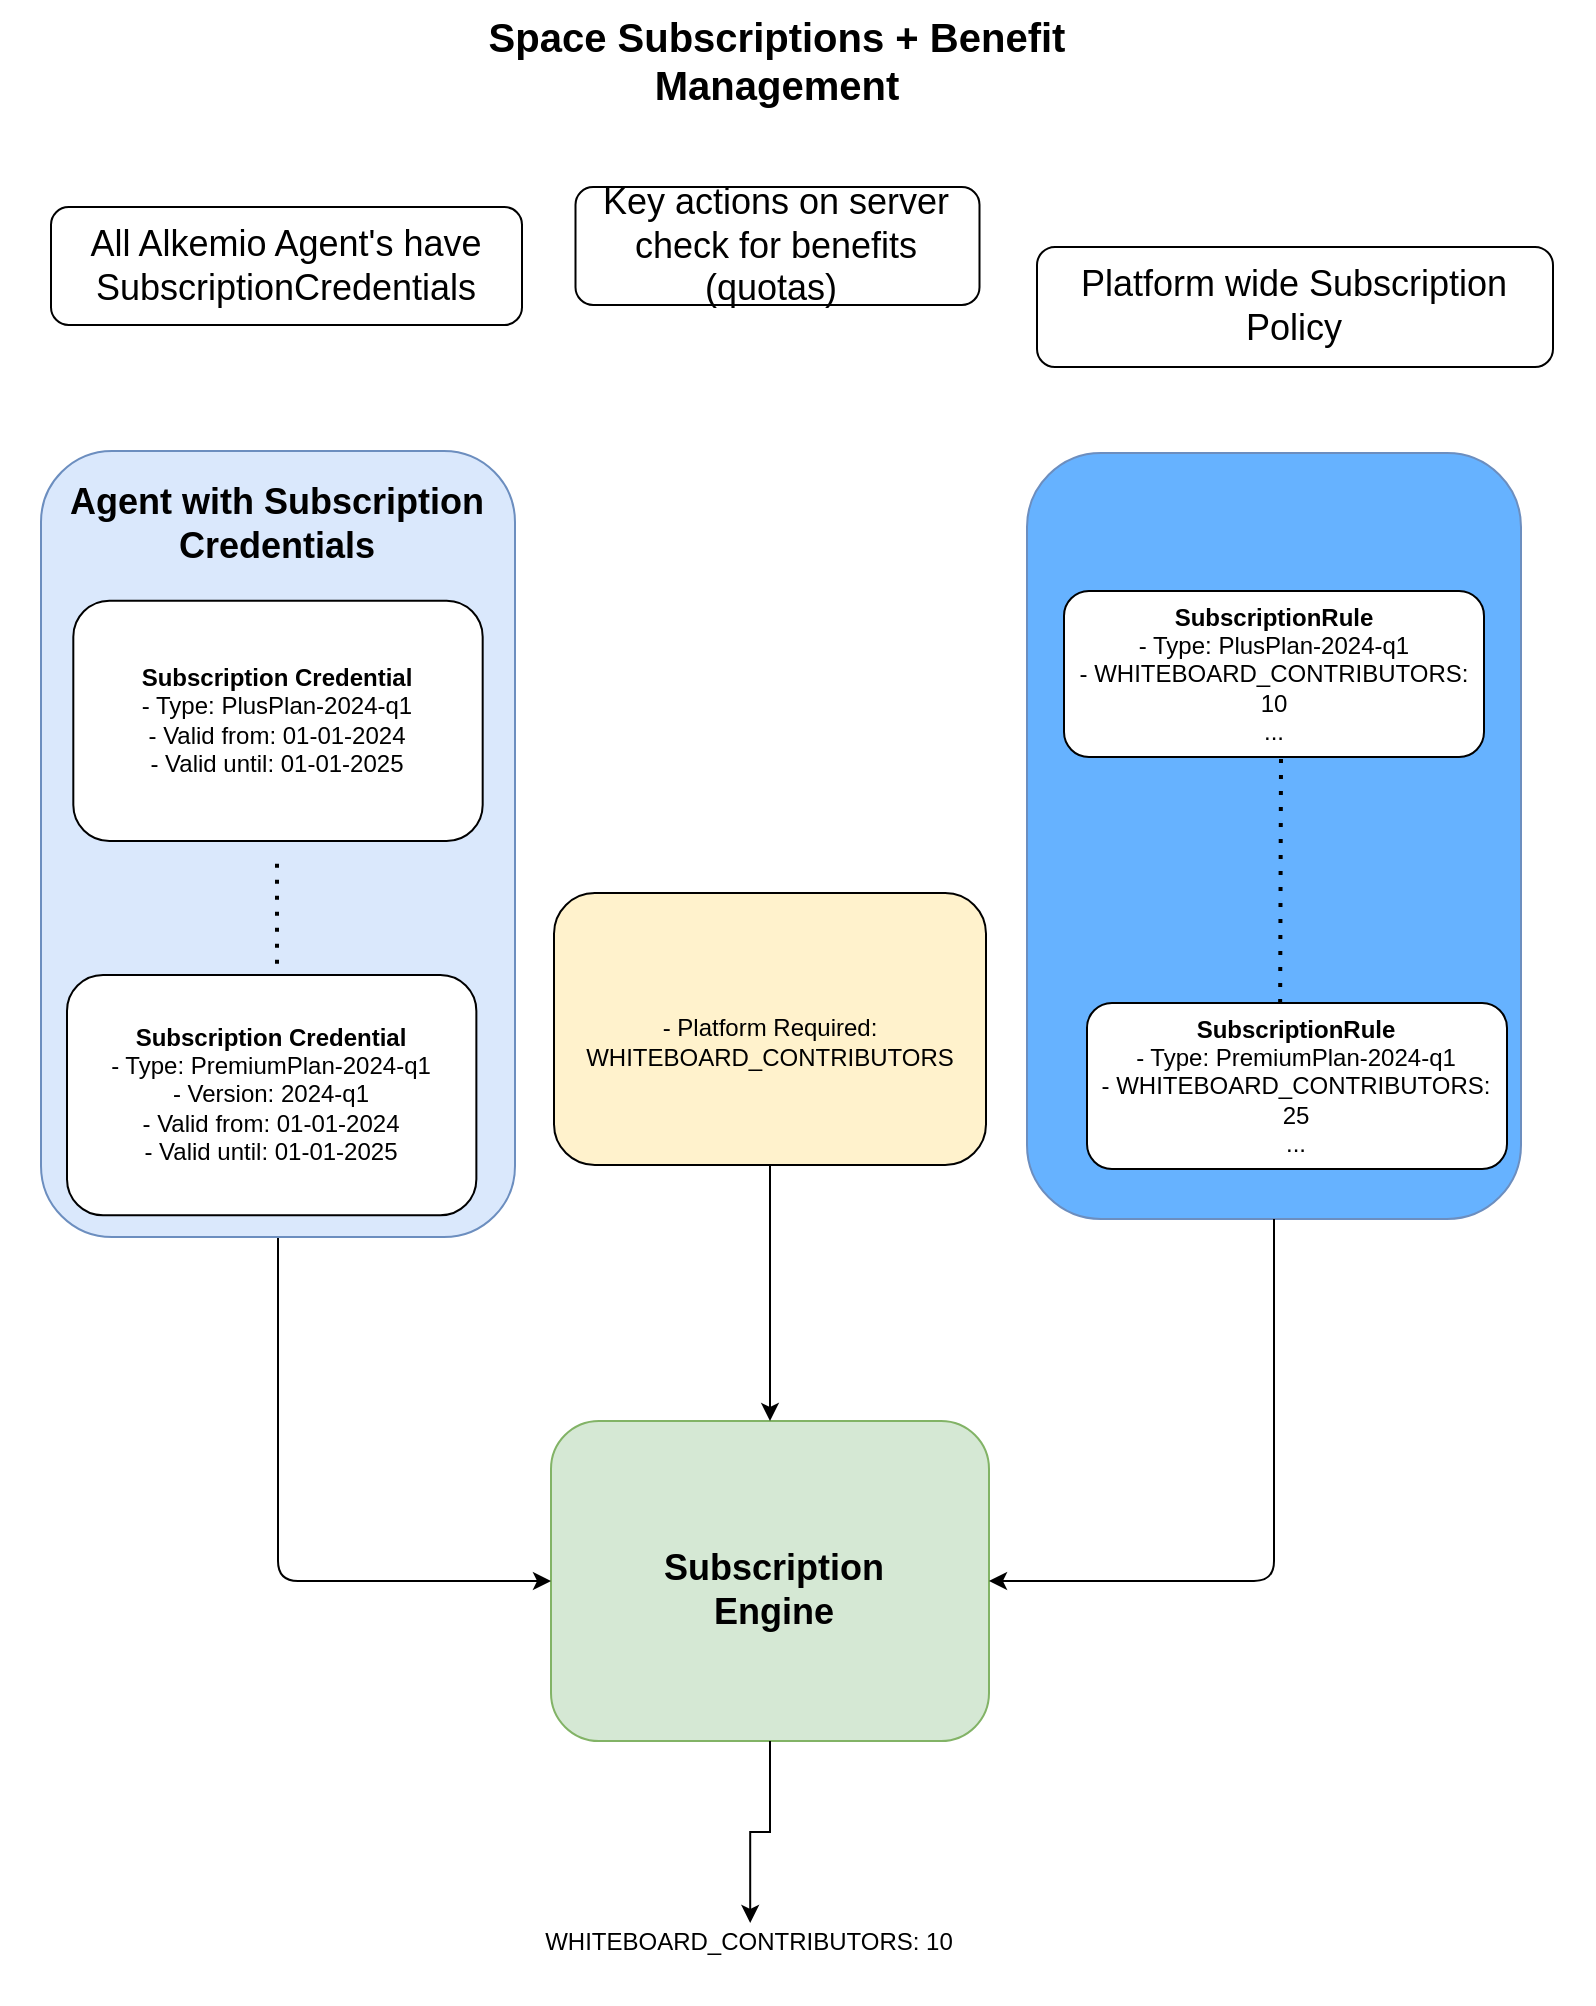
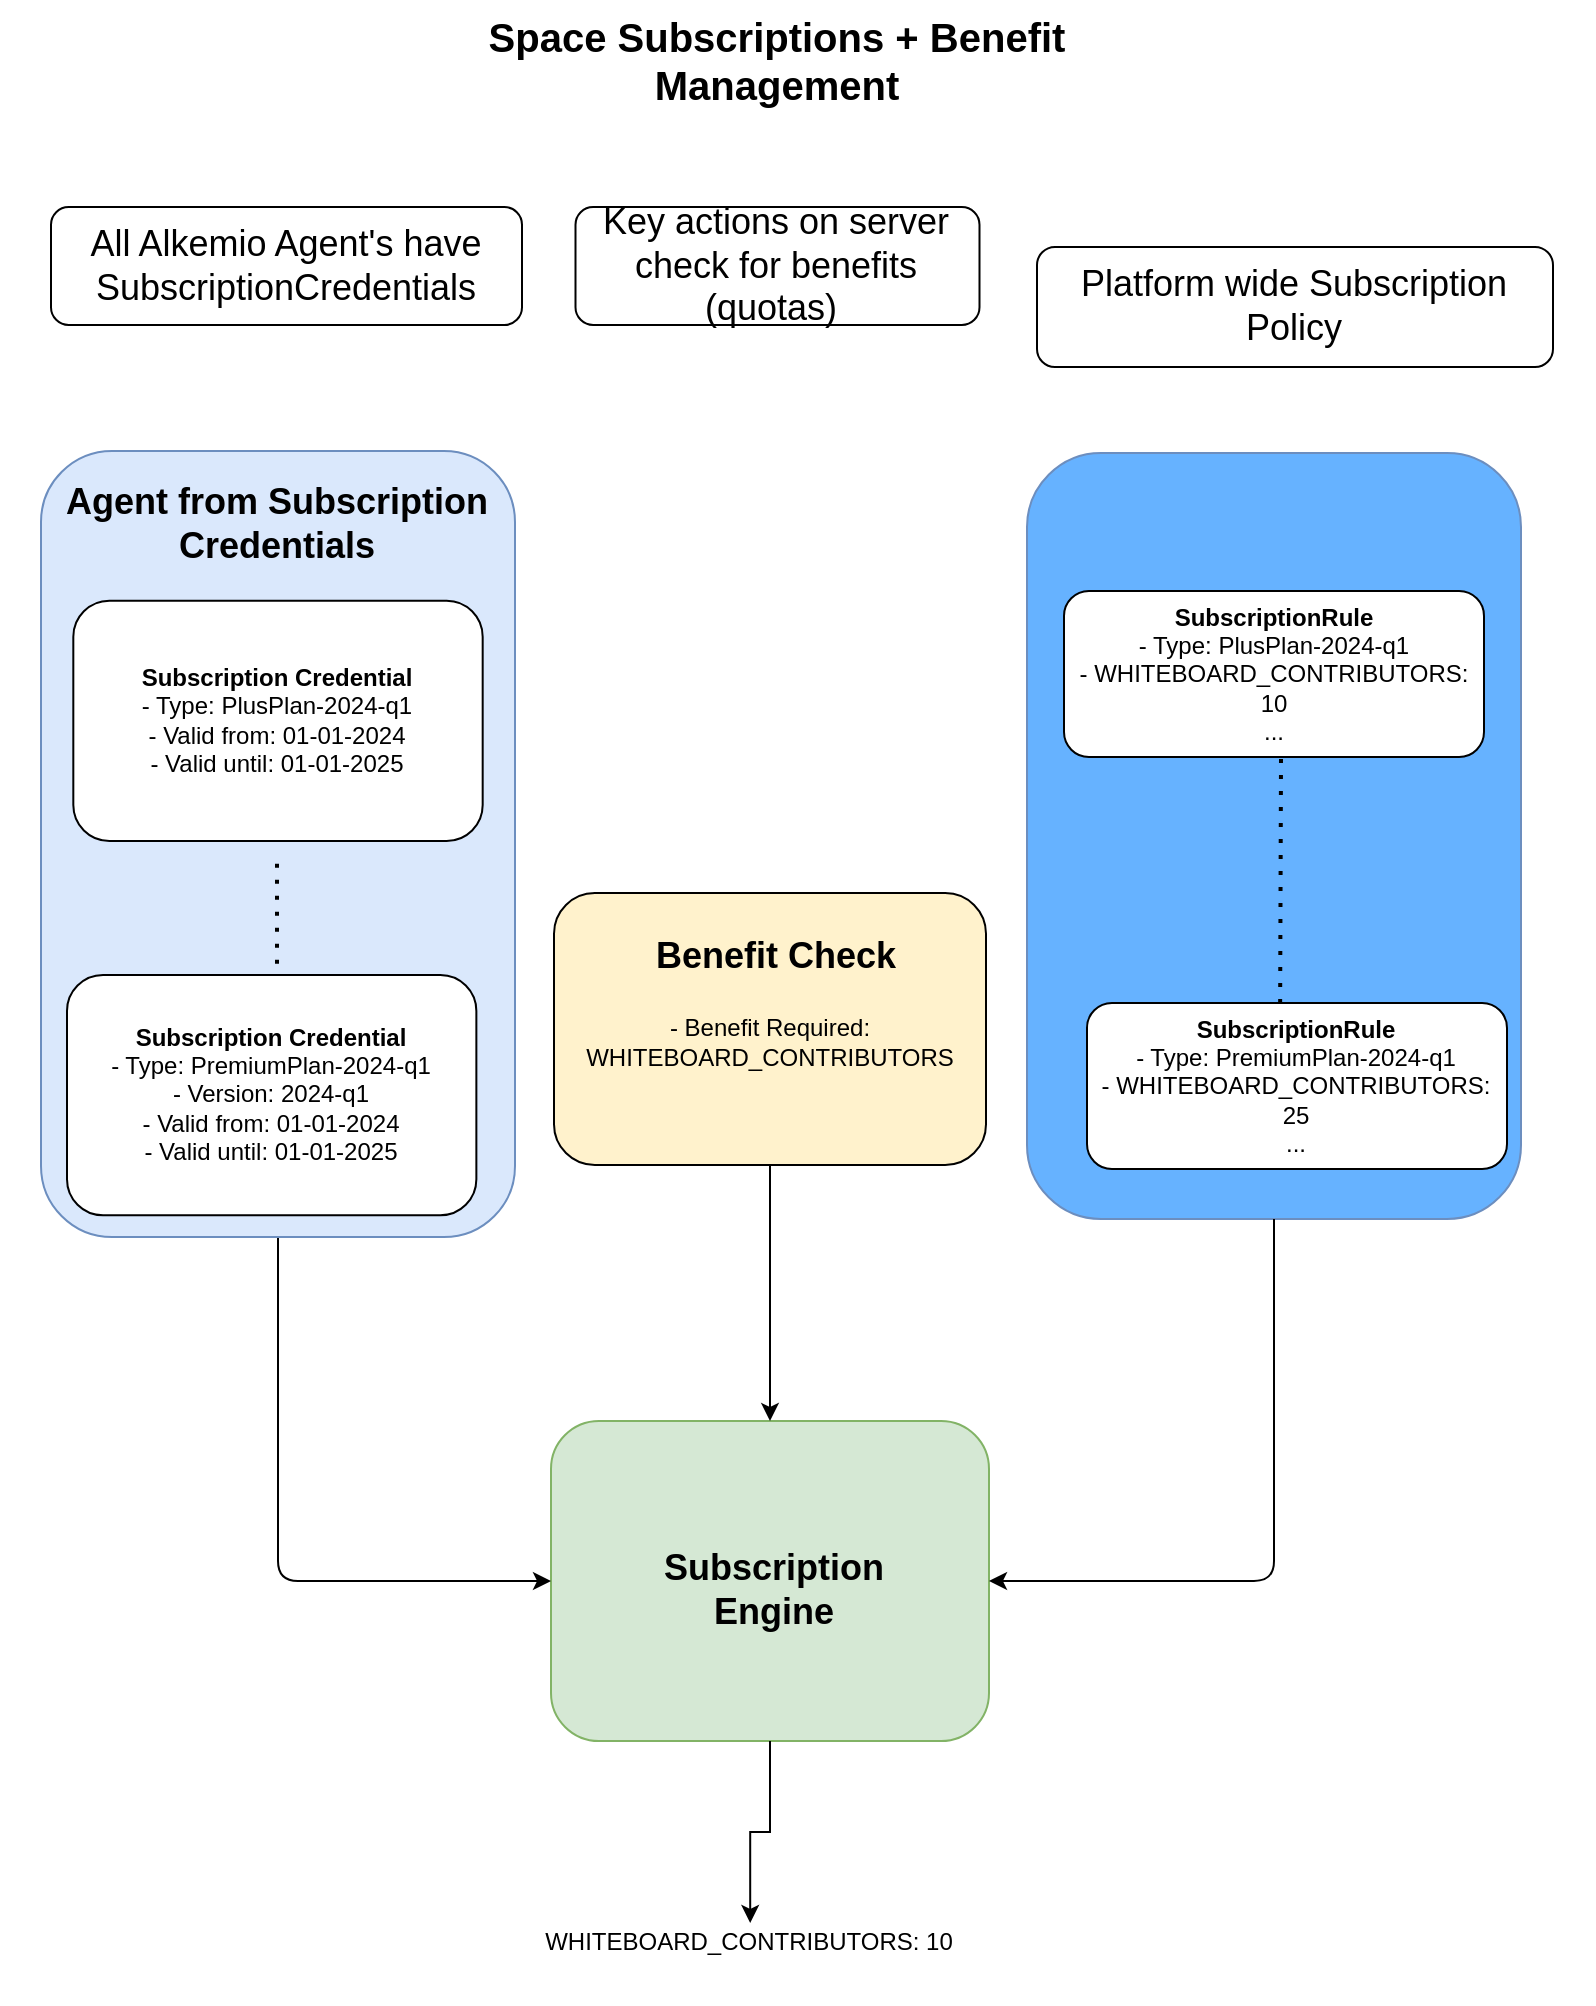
(778, 246) -> (778, 266)
(278, 525) -> (278, 525)
none -> (778, 957)
(771, 1029) -> (771, 1029)
